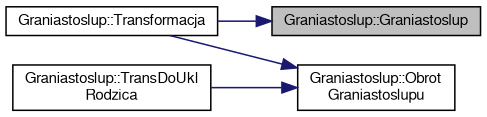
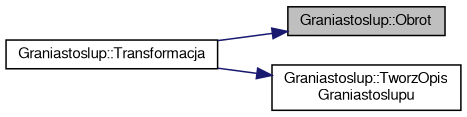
(376, 21) -> (366, 21)
(112, 88) -> none
(376, 88) -> (366, 88)
